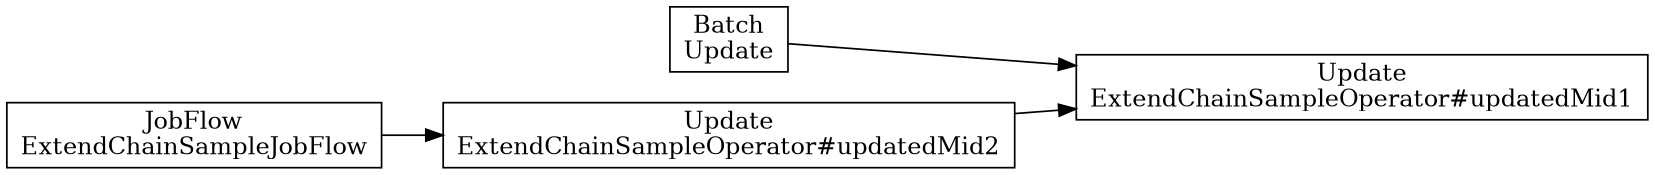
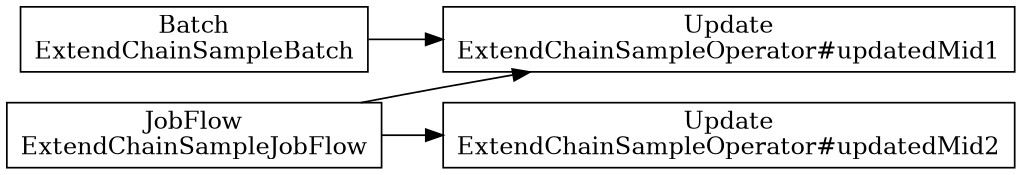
(729, 39) -> (194, 39)
(1037, 112) -> (437, 88)
